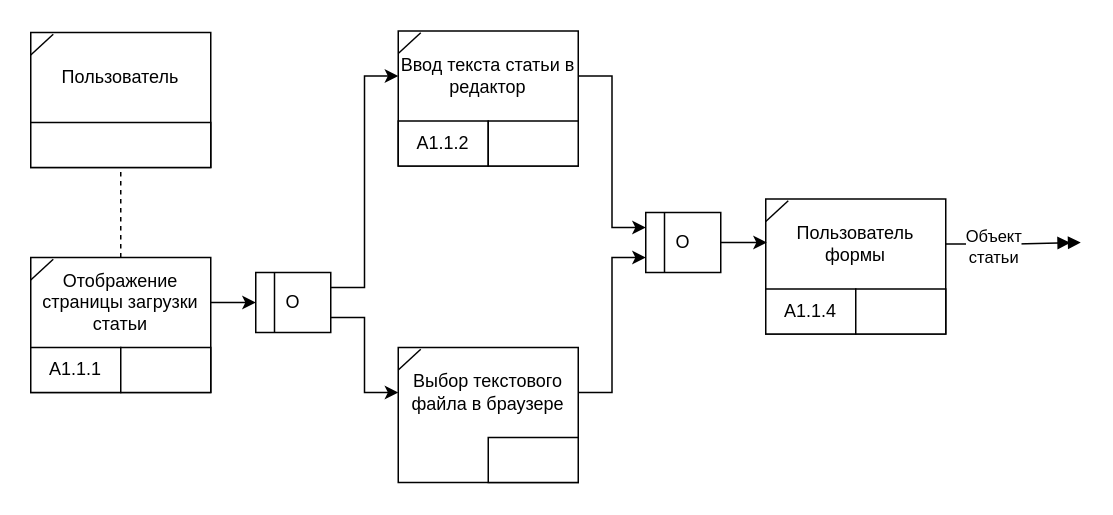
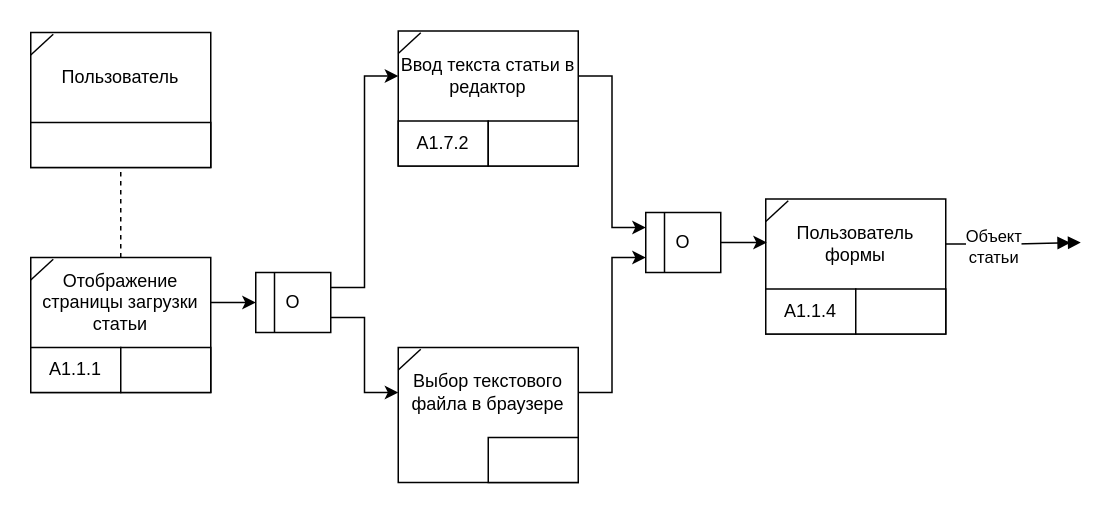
(443, 143) -> (443, 143)
